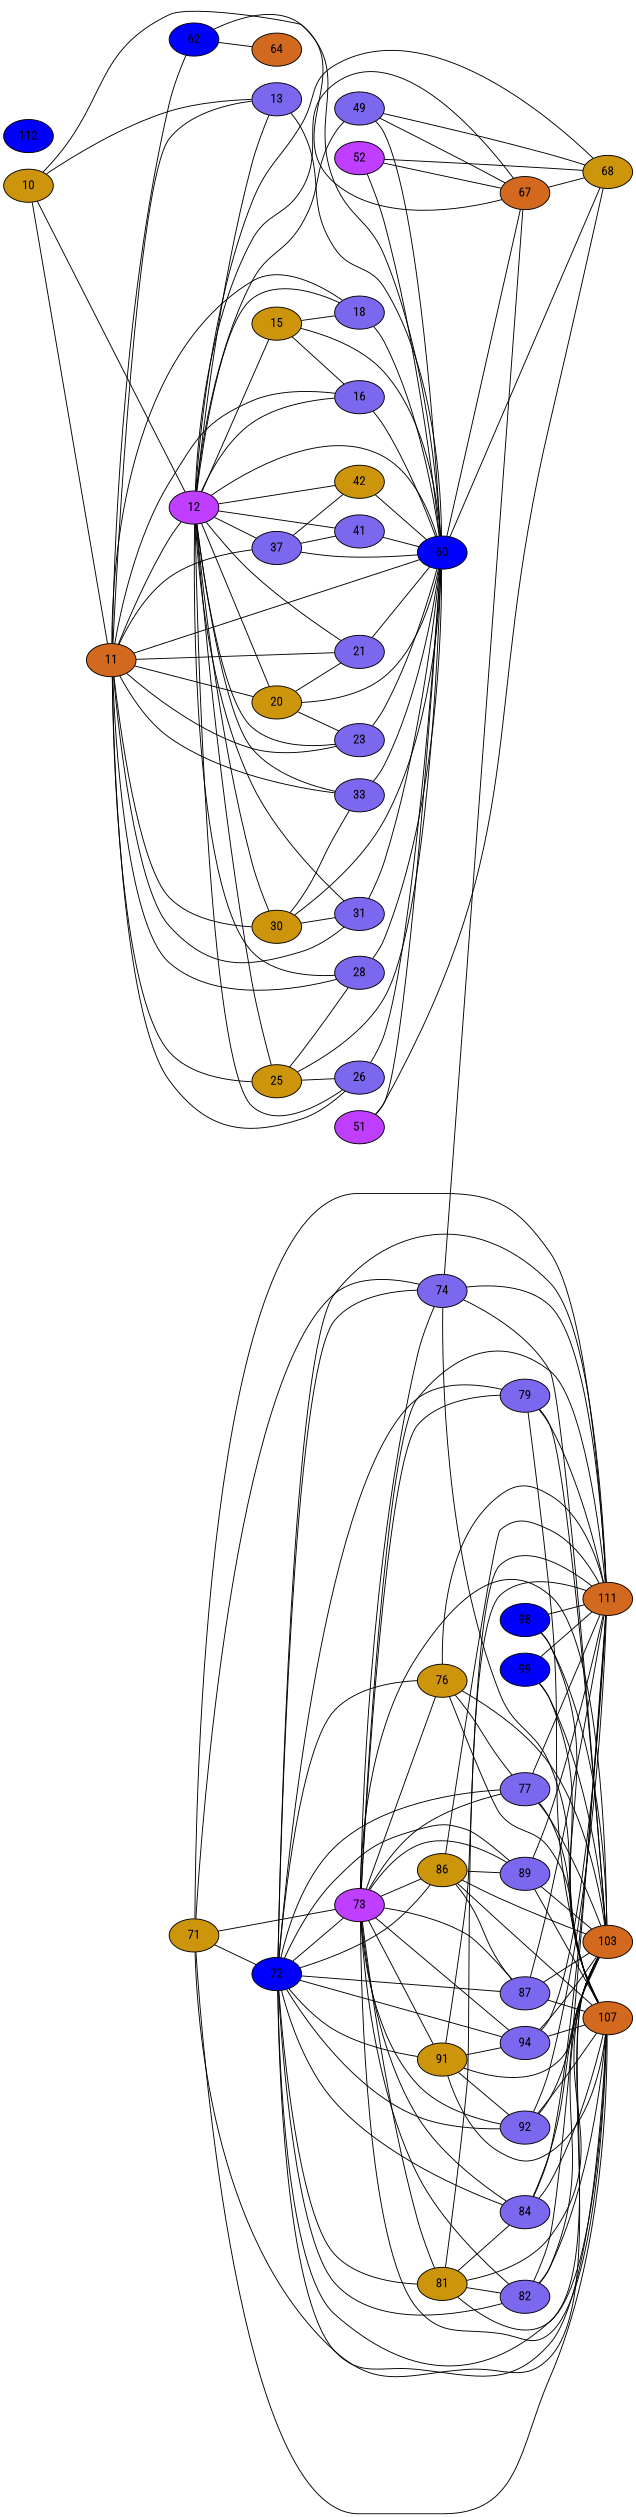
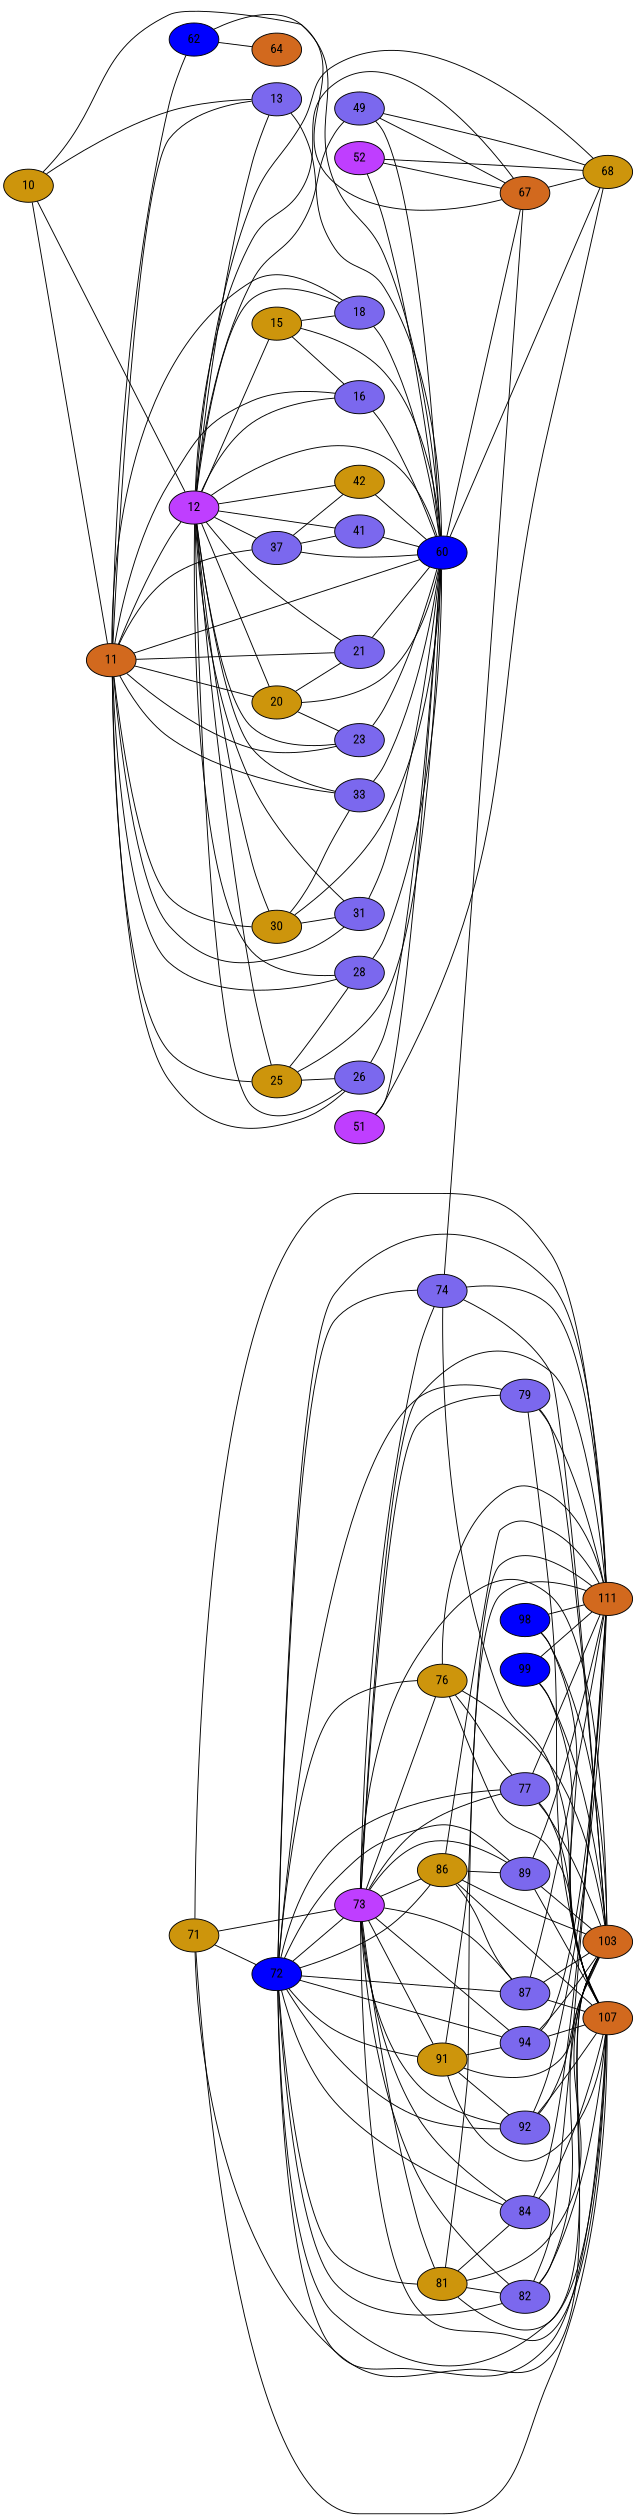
(29, 136) -> none
(239, 1553) -> none
(565, 2077) -> none
